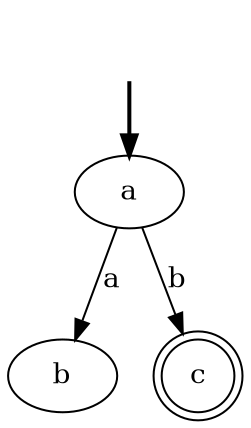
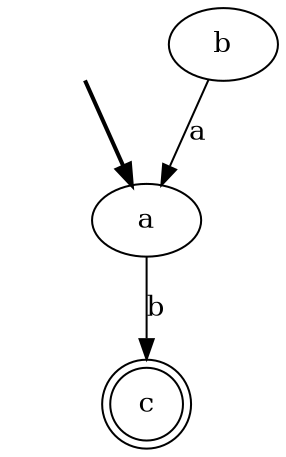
(100, 274) -> (189, 123)
